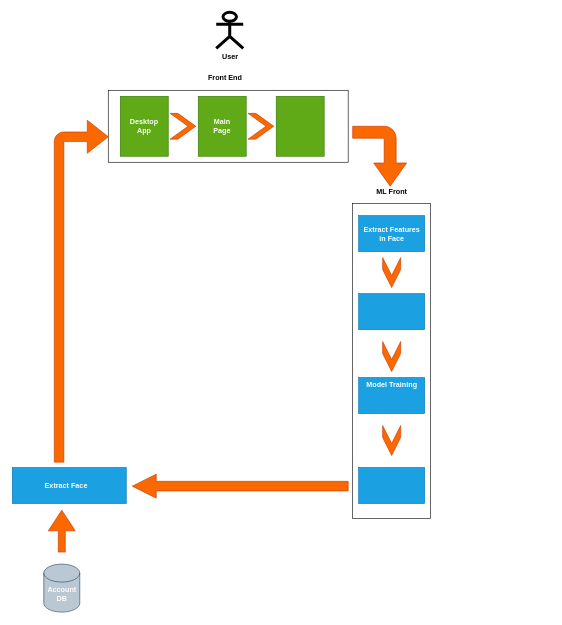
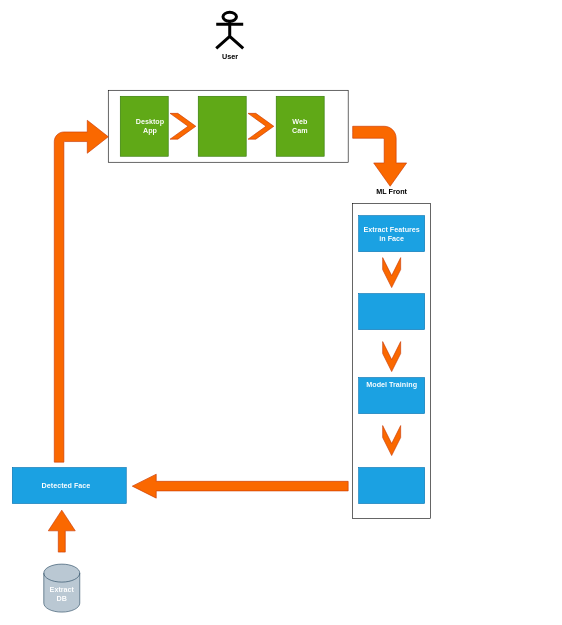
(225, 78) -> none
(144, 126) -> (150, 126)
(222, 126) -> none
none -> (300, 126)
(66, 486) -> (66, 486)
(62, 594) -> (62, 594)
